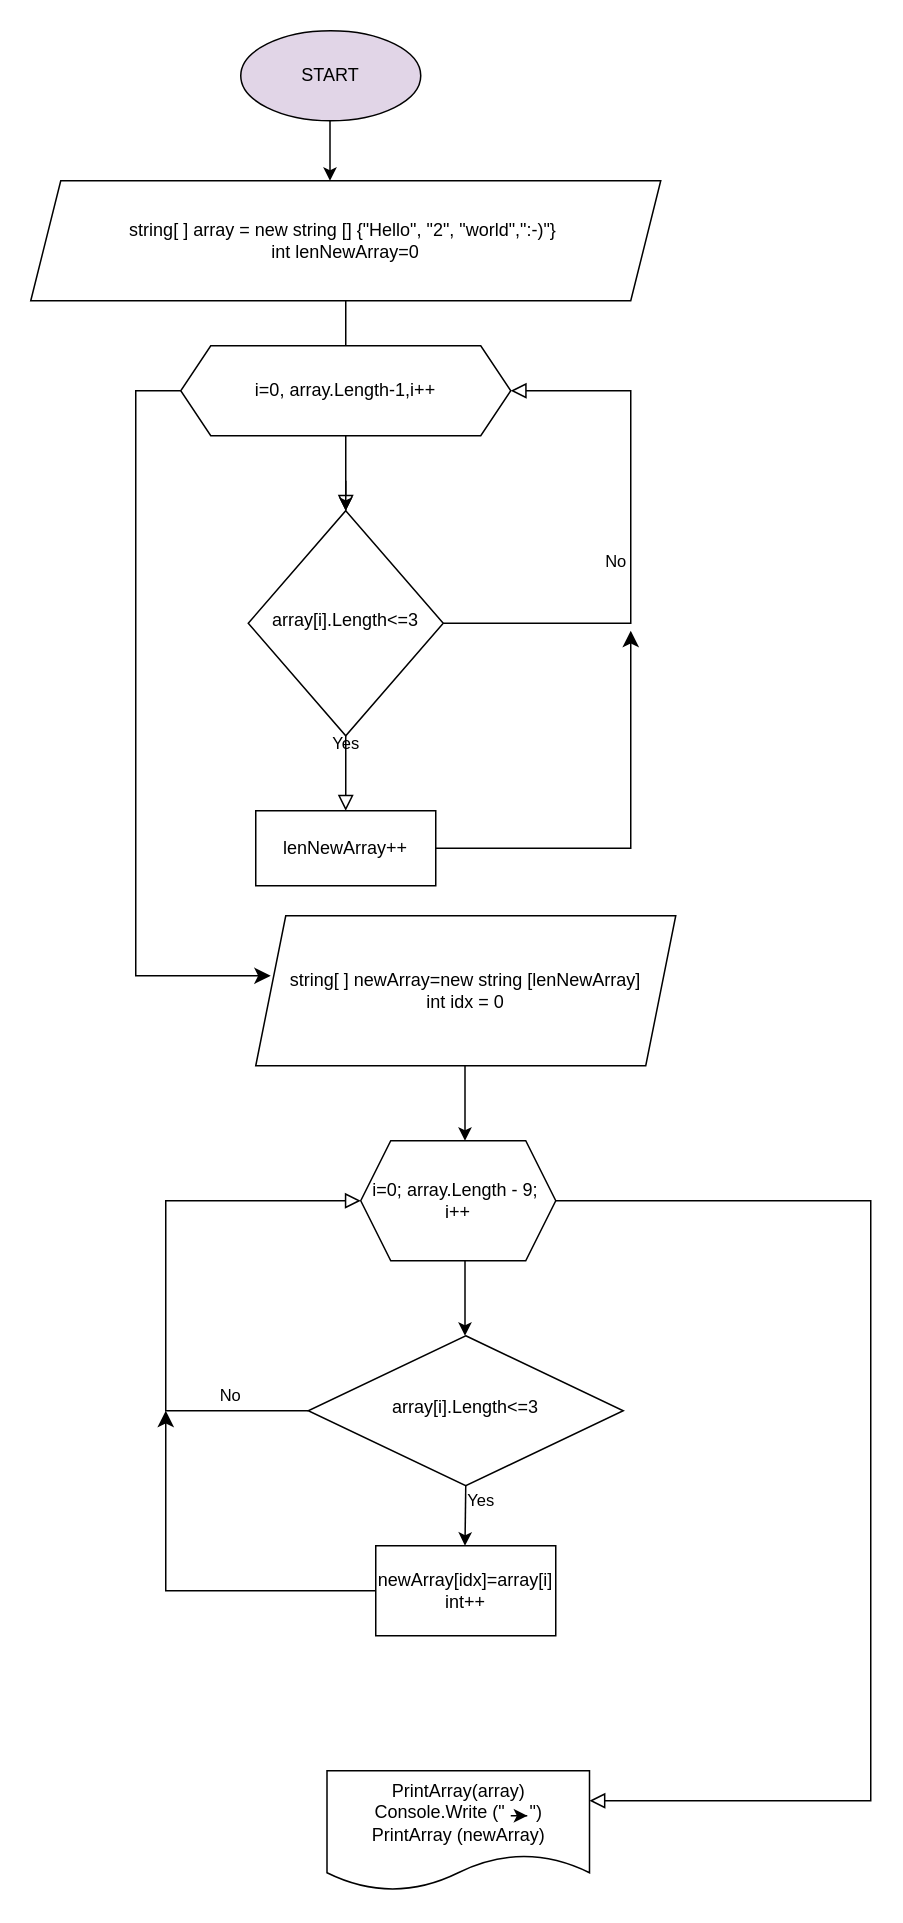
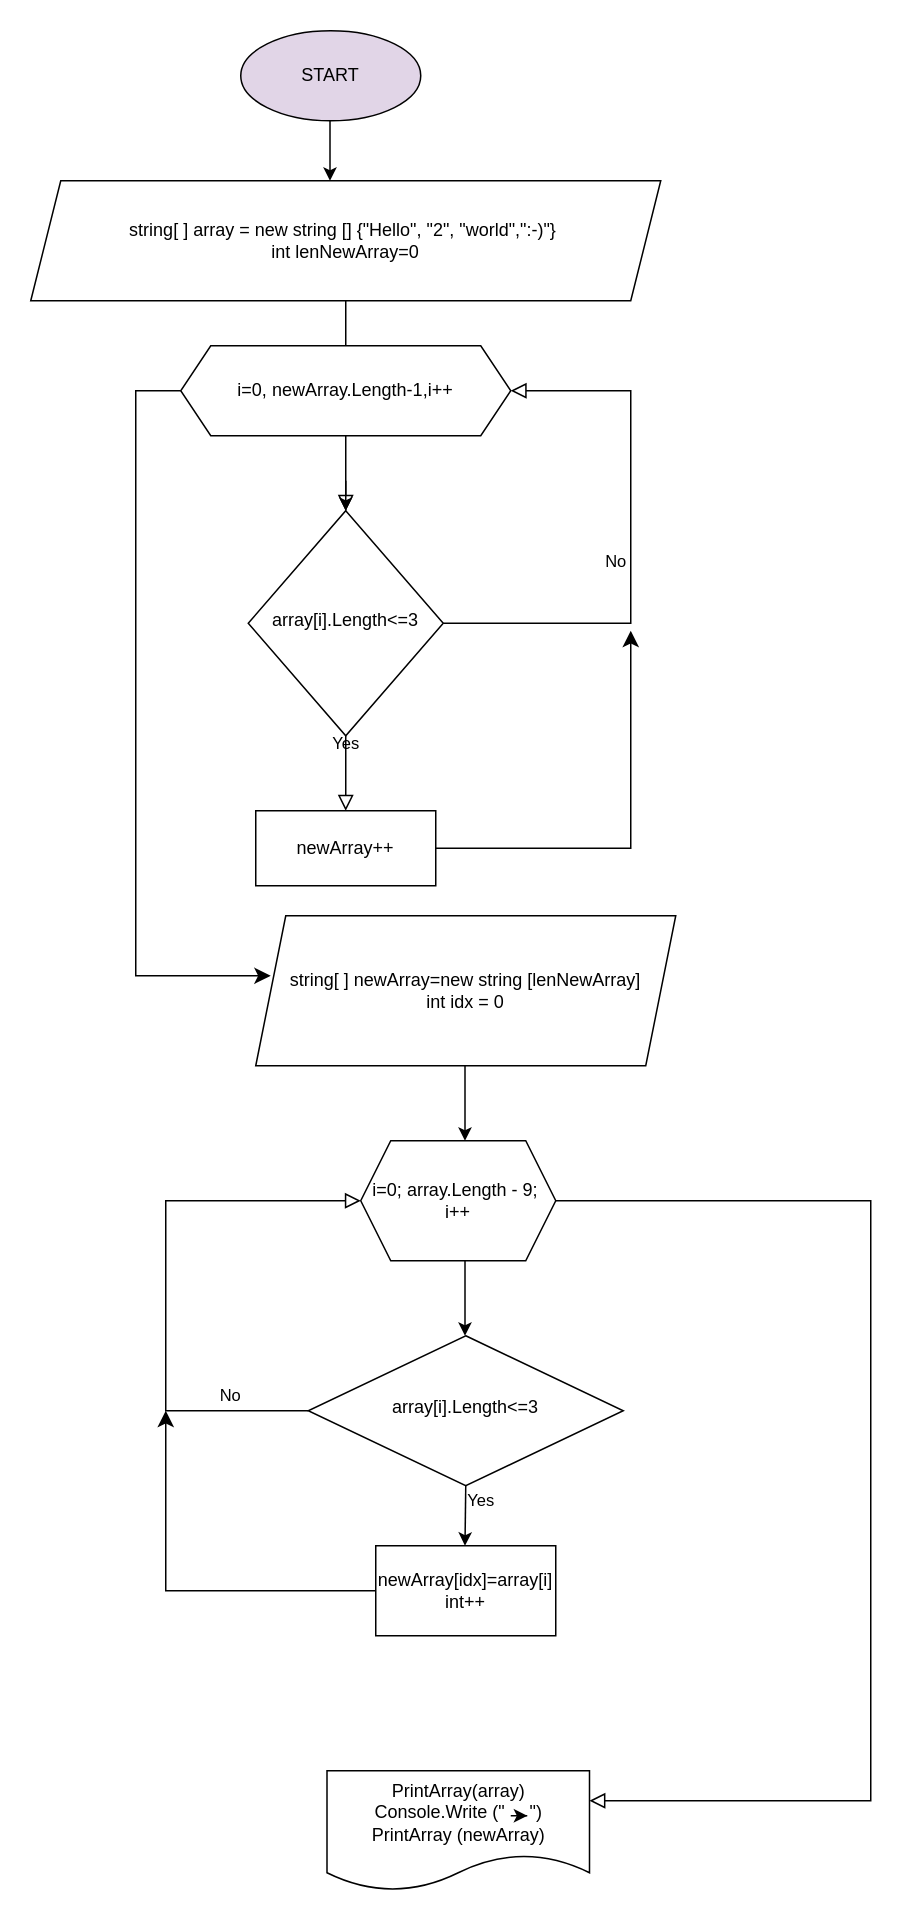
(346, 391) -> (346, 391)
(346, 848) -> (346, 848)
